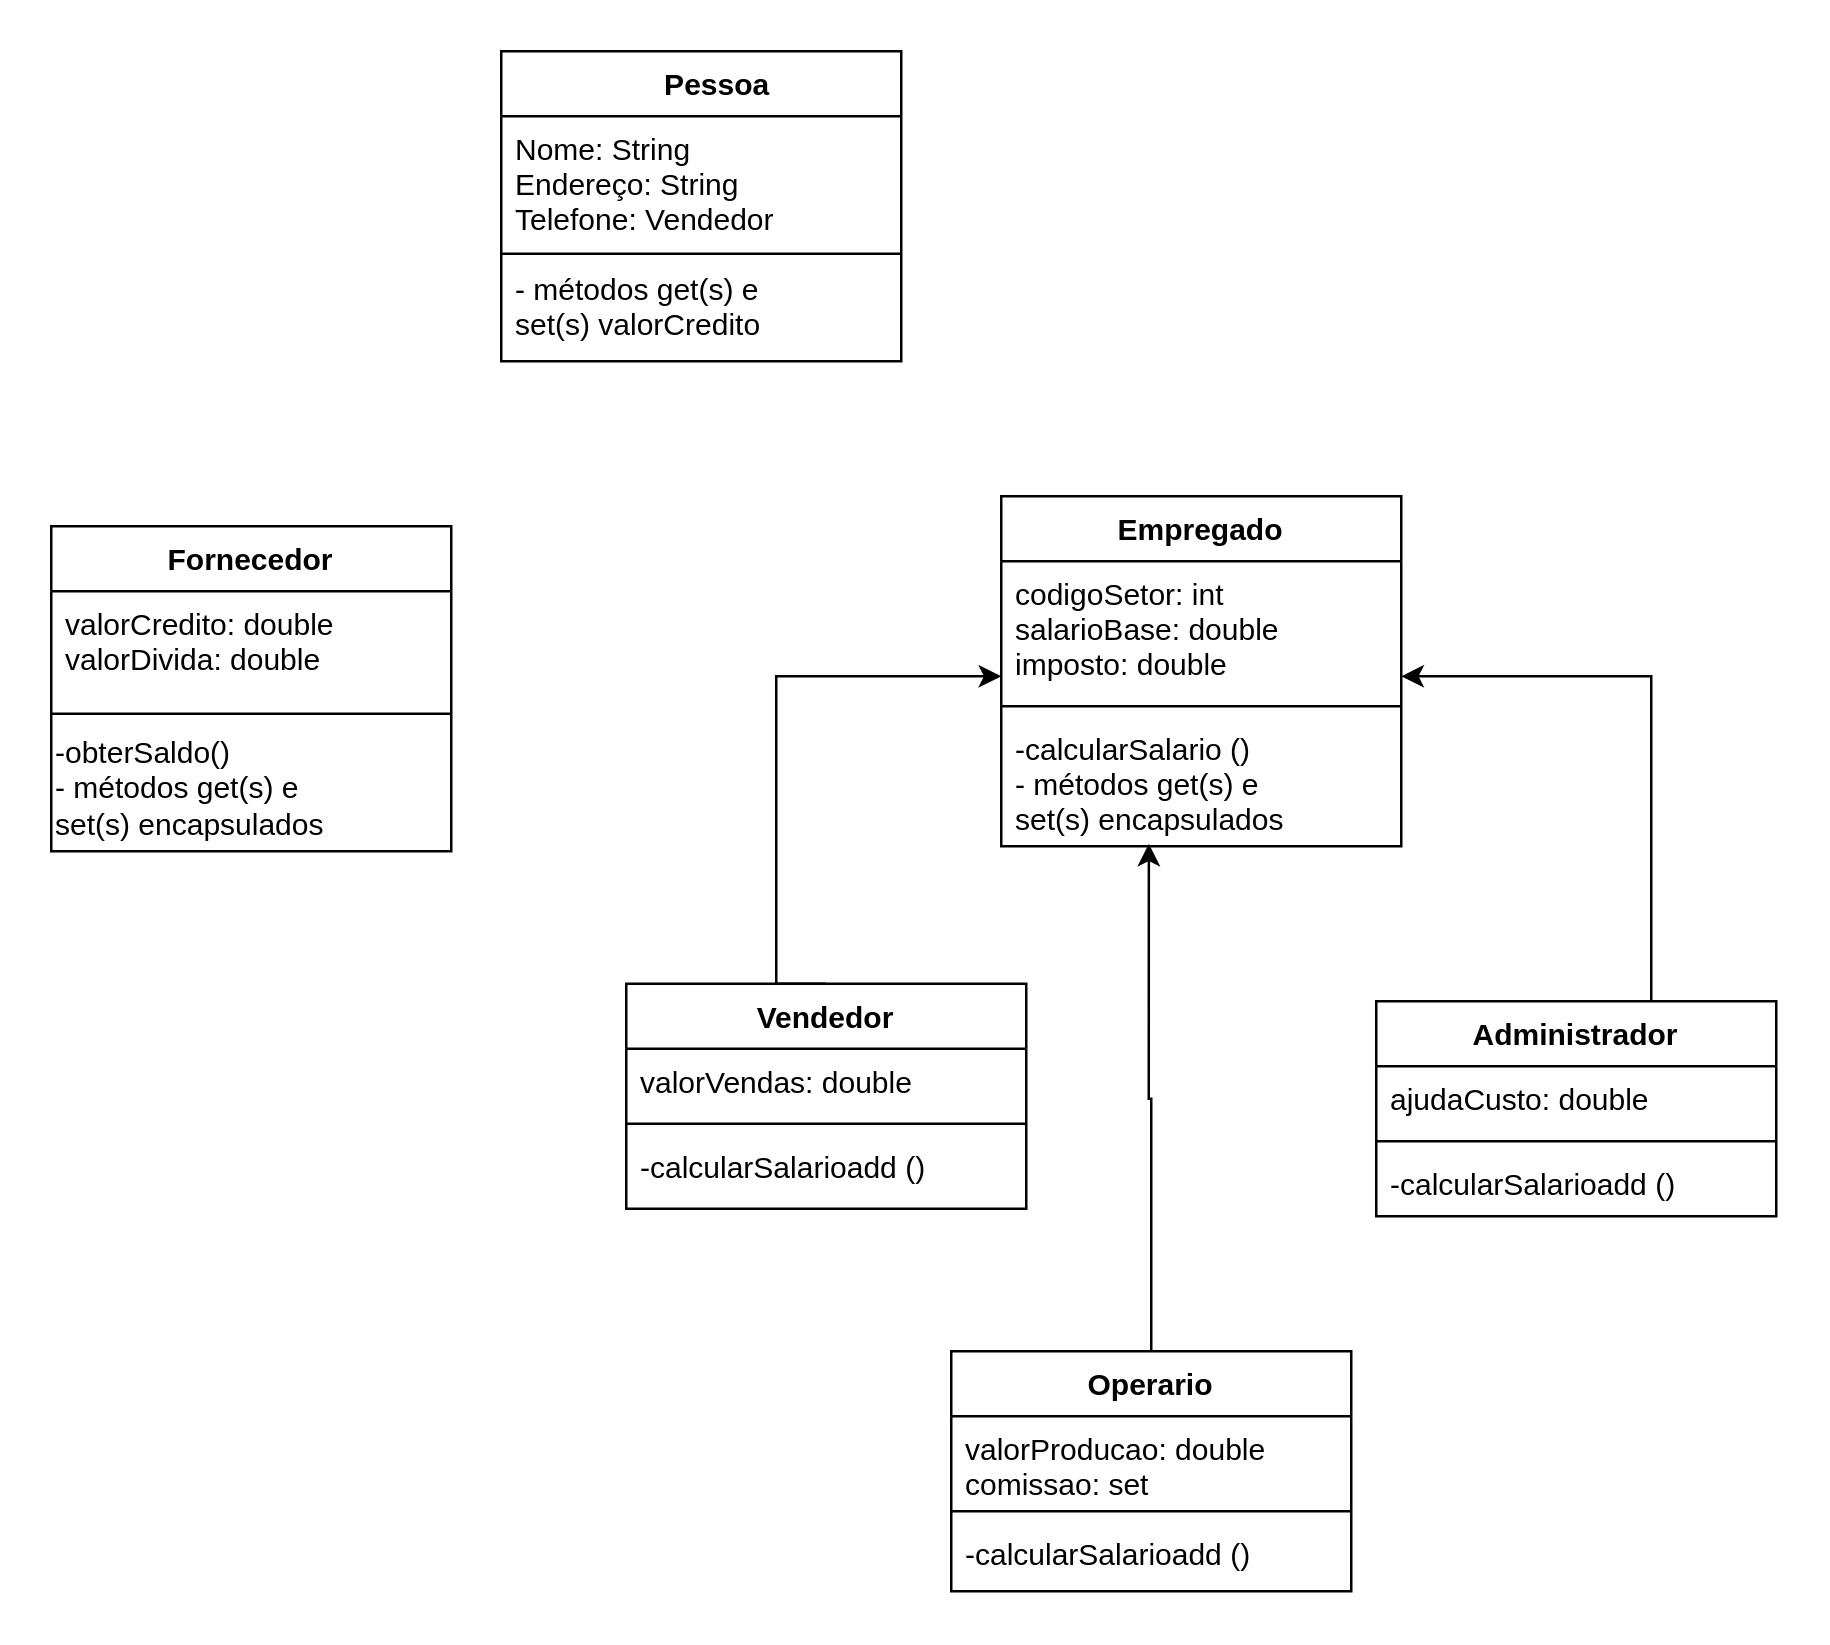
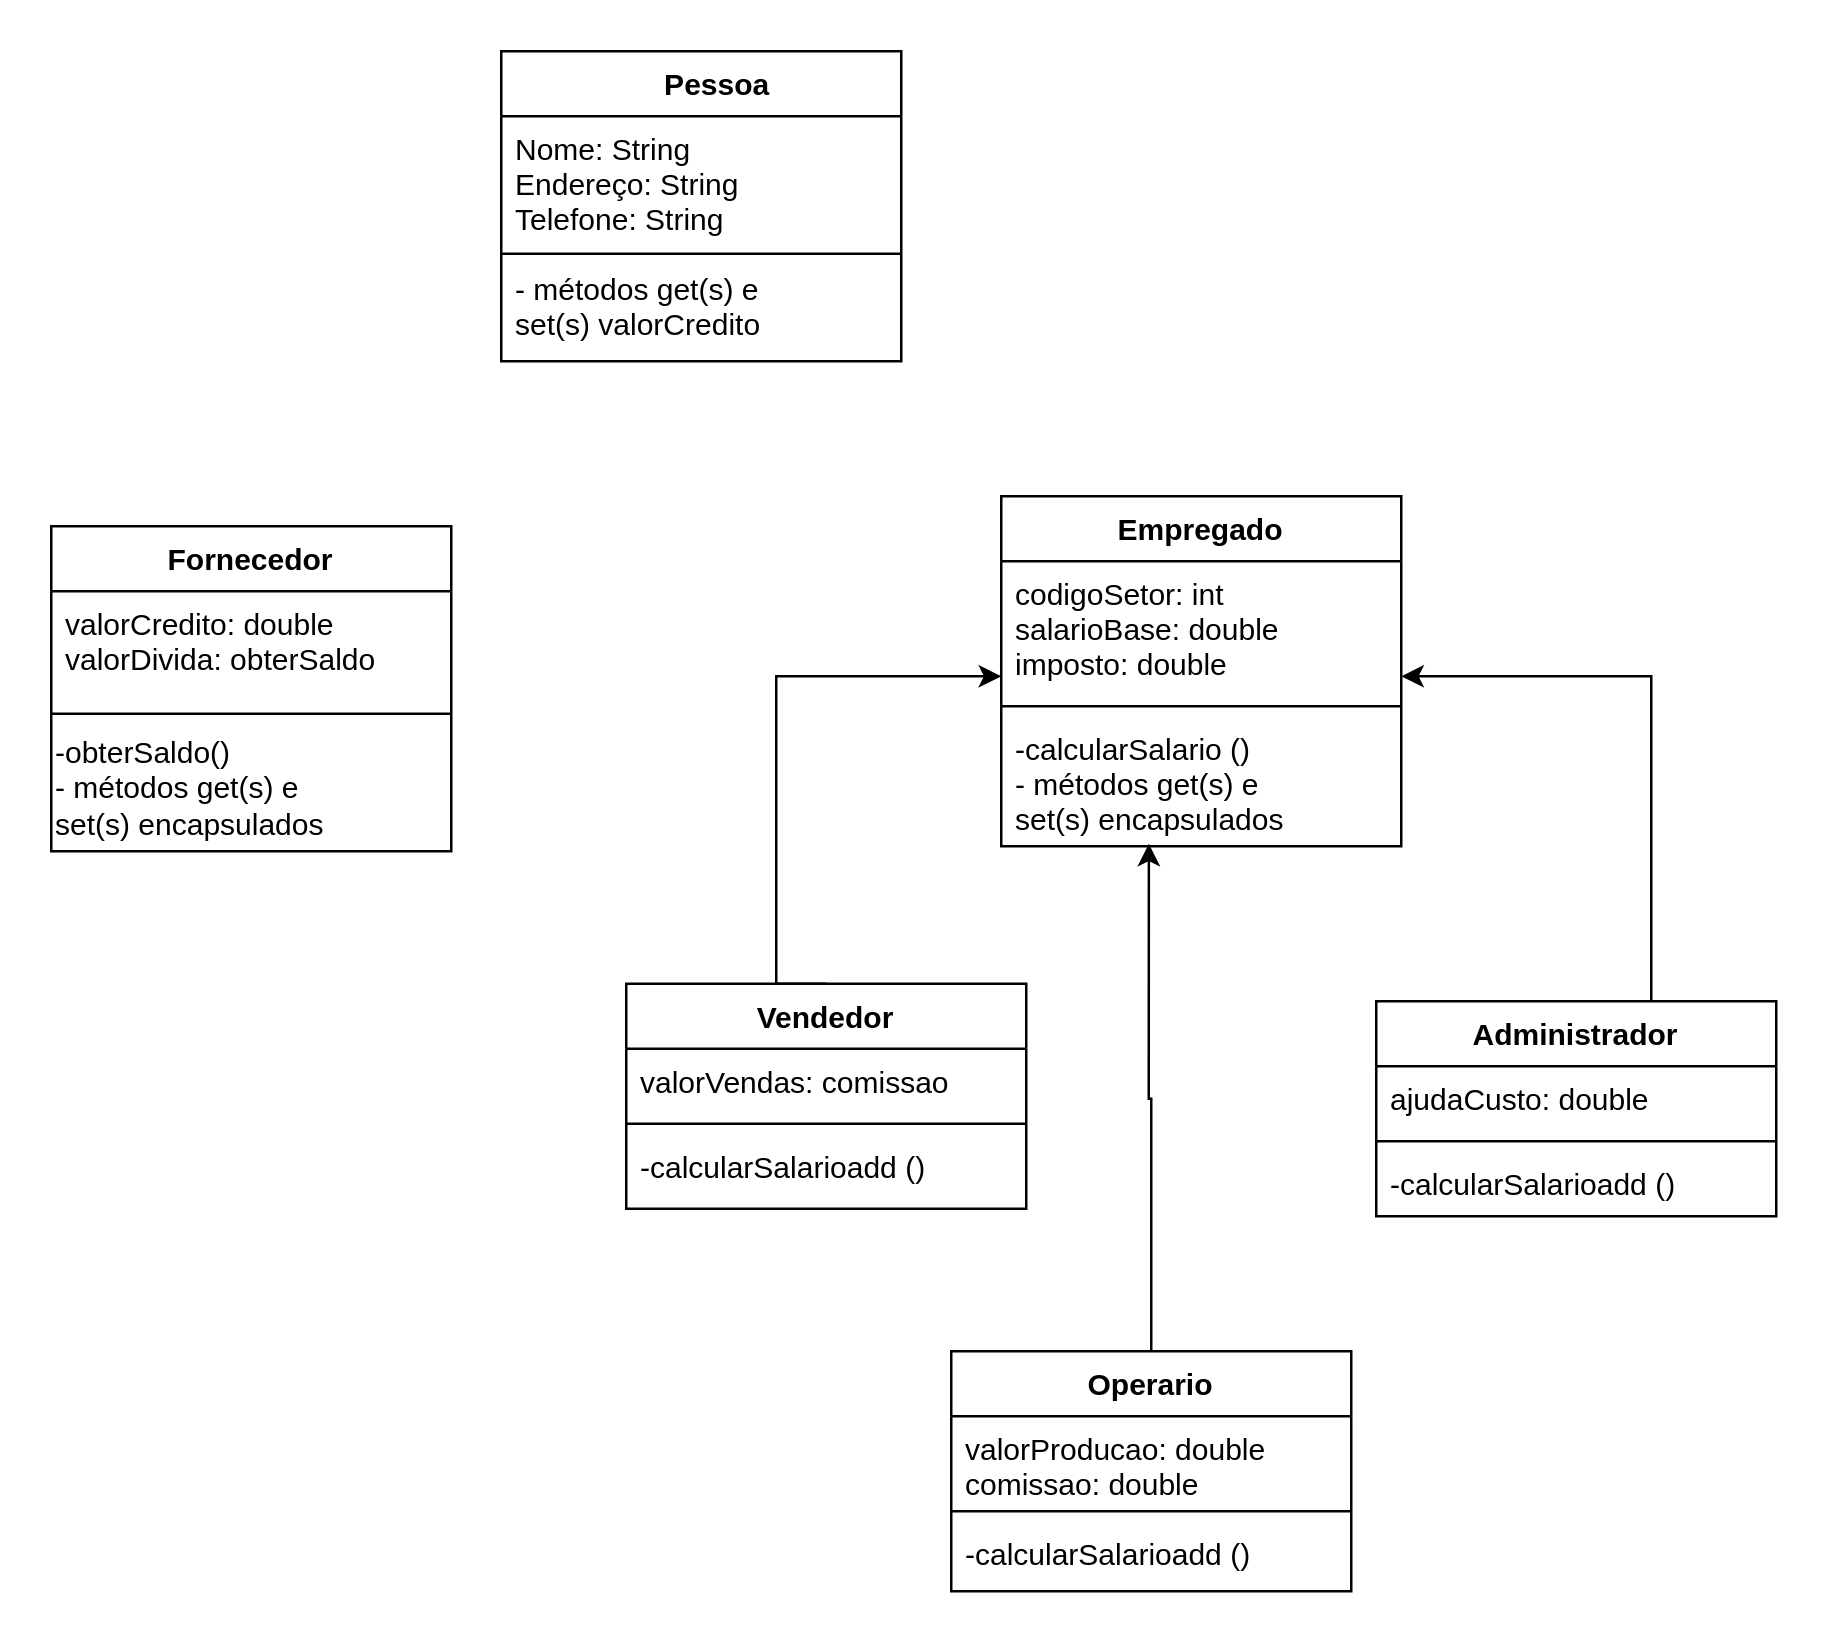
(604, 150) -> (604, 150)
(214, 625) -> (214, 625)
(784, 1083) -> (801, 1083)
(1126, 1450) -> (1126, 1450)
